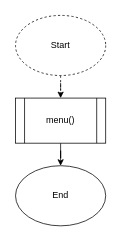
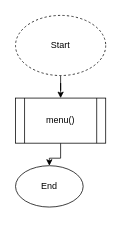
(60, 89) -> (60, 89)
(60, 195) -> (49, 186)
